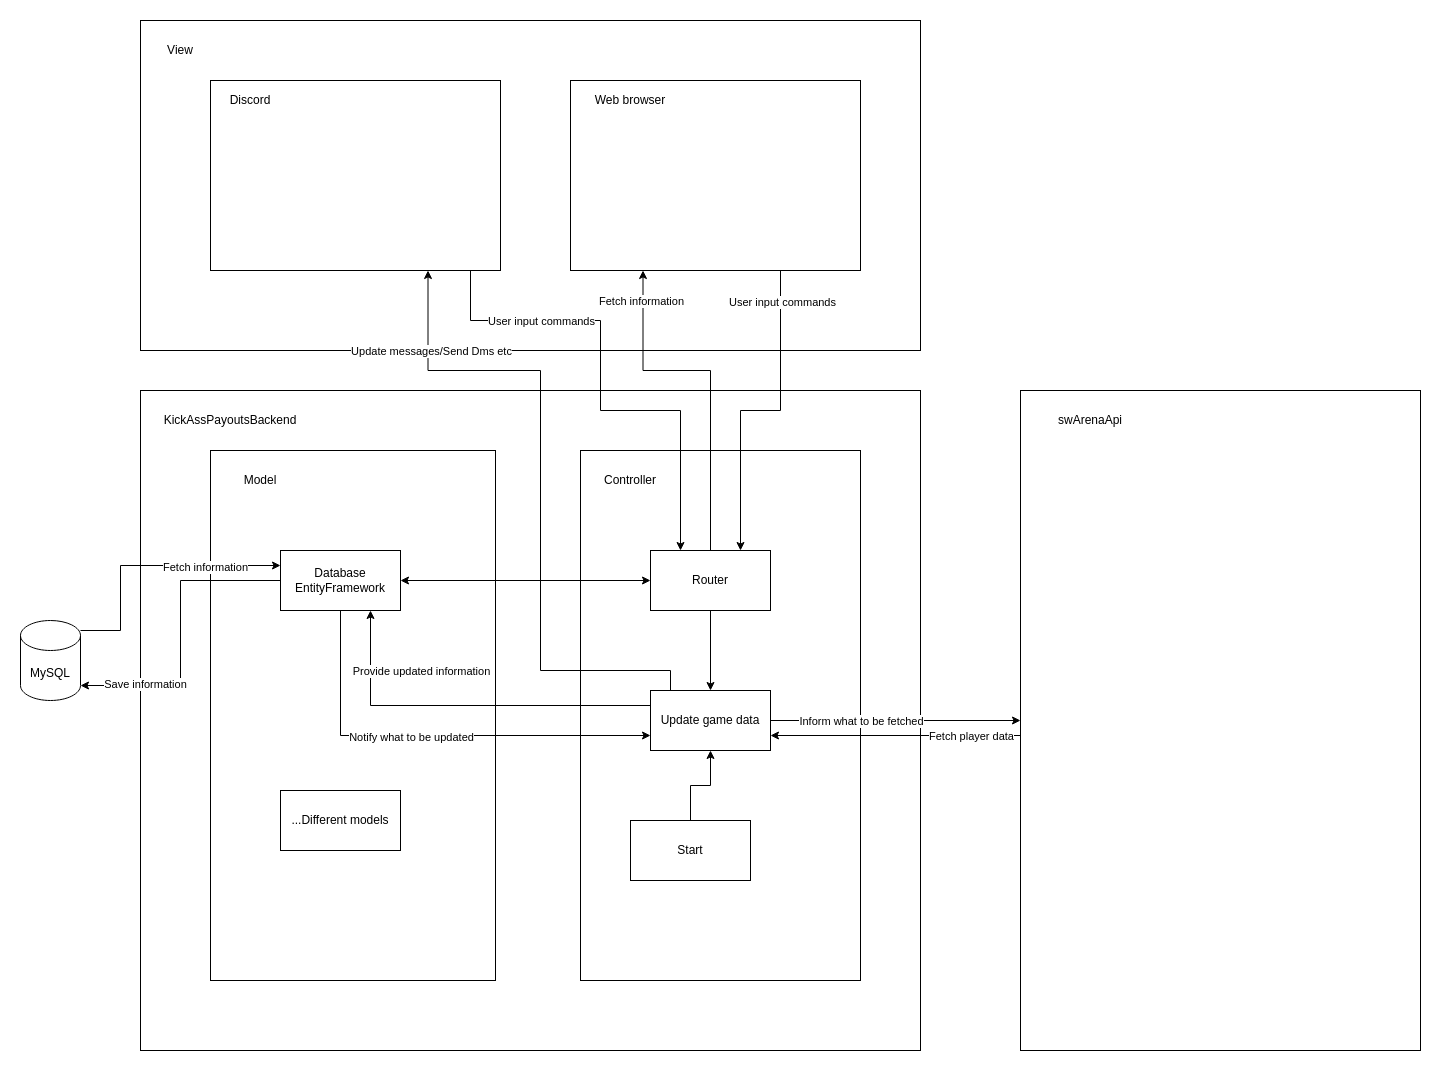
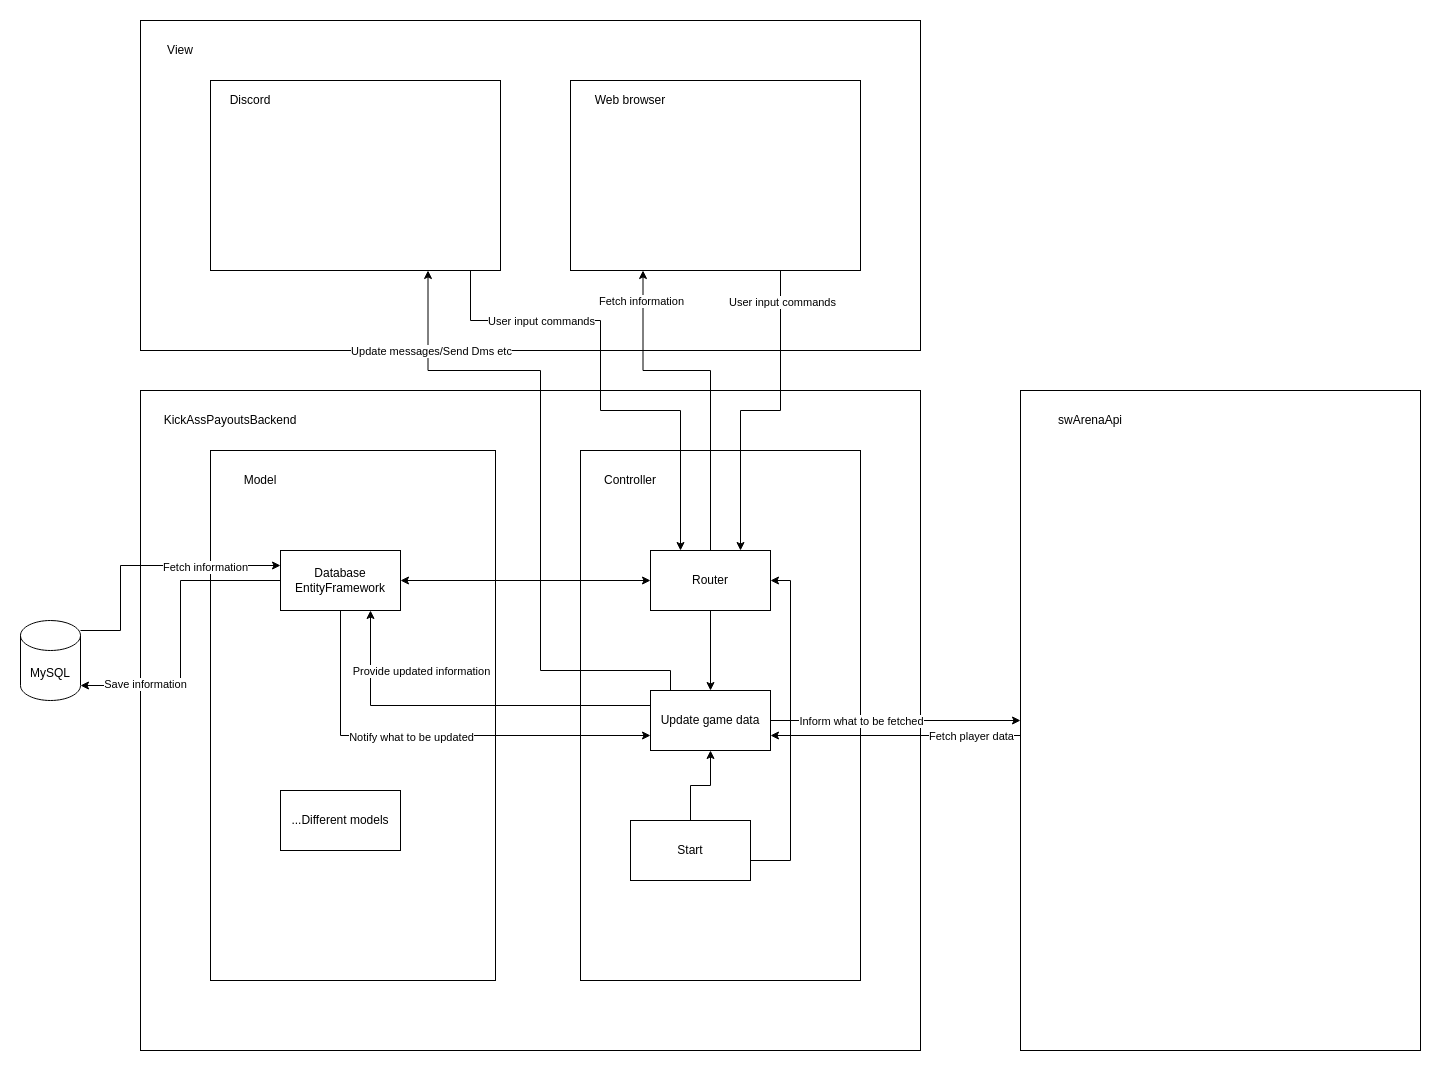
none -> (791, 733)
